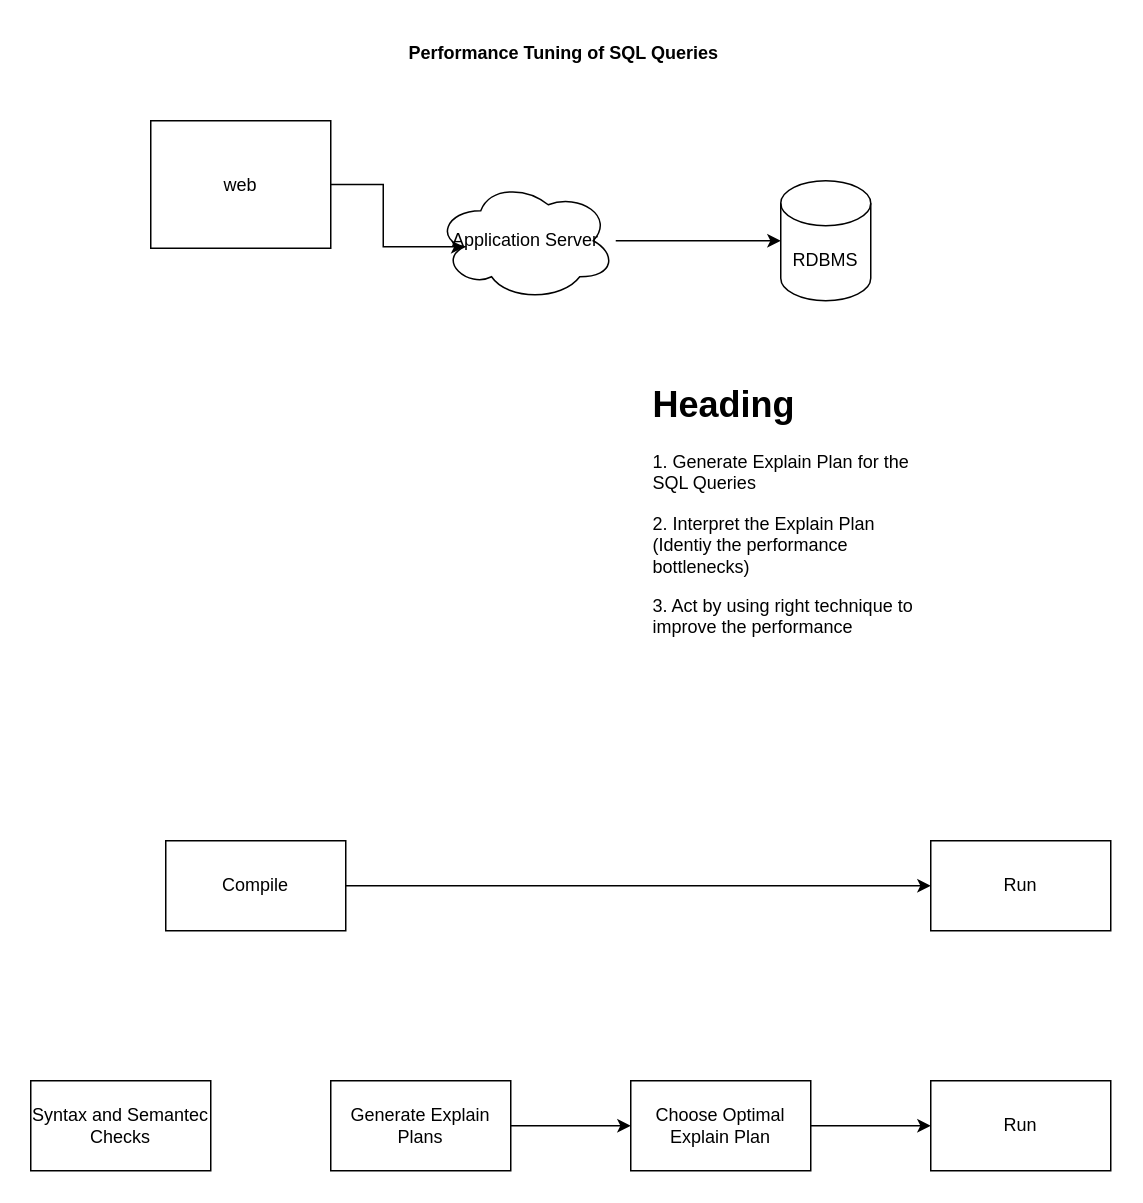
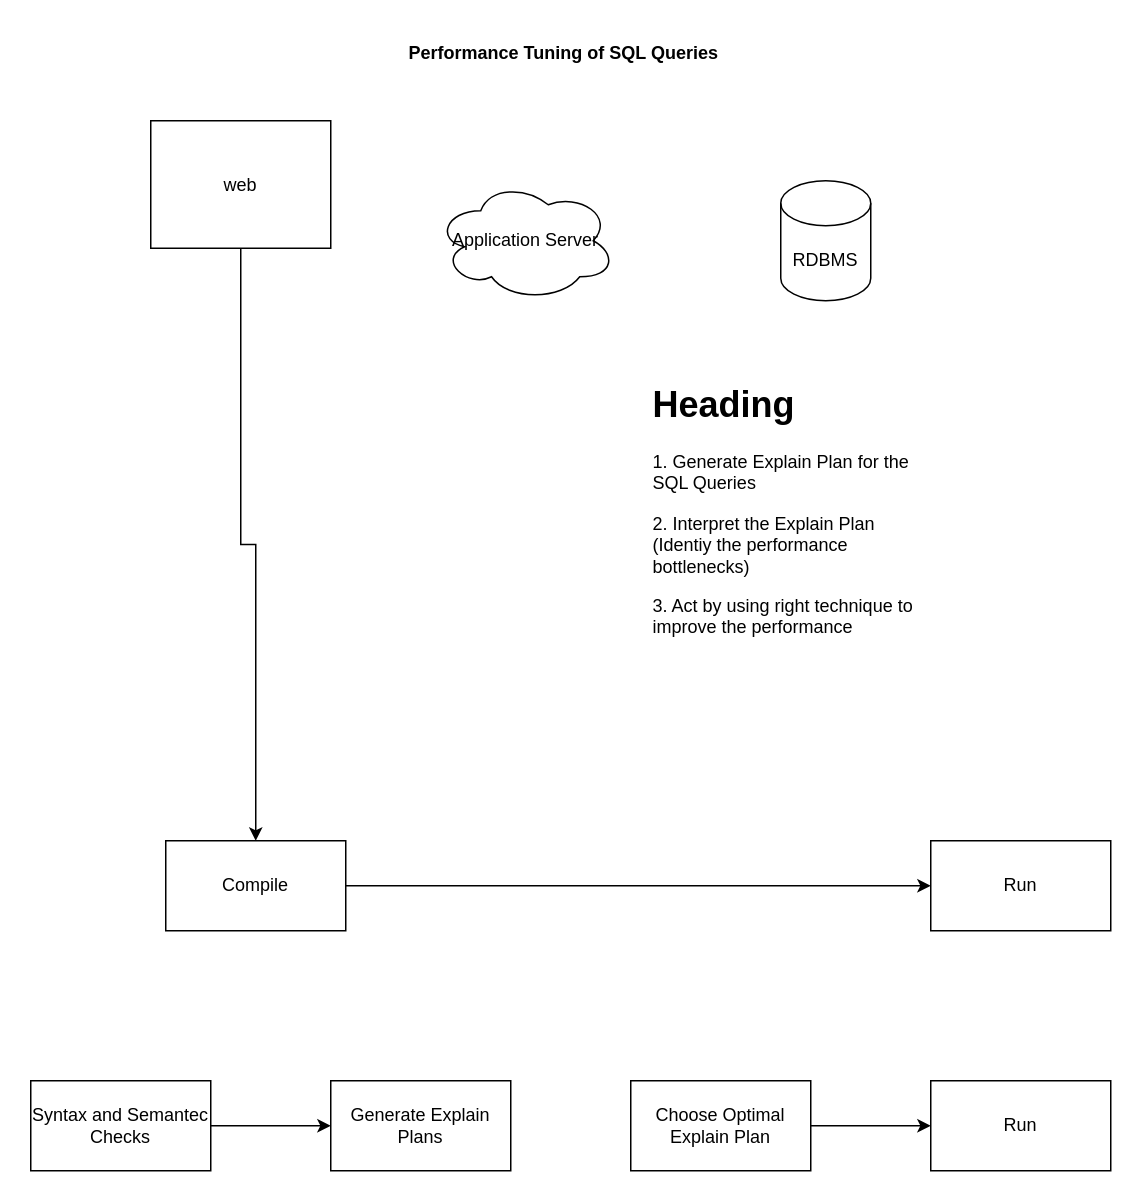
(383, 225) -> (243, 545)
(693, 241) -> none
none -> (266, 1126)
(566, 1126) -> none
